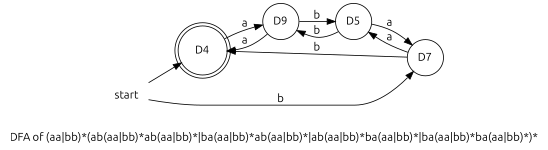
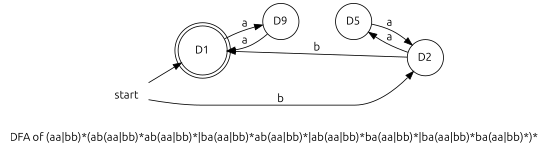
(313, 22) -> none
(322, 37) -> none
(203, 50) -> (203, 50)
(425, 58) -> (425, 58)
